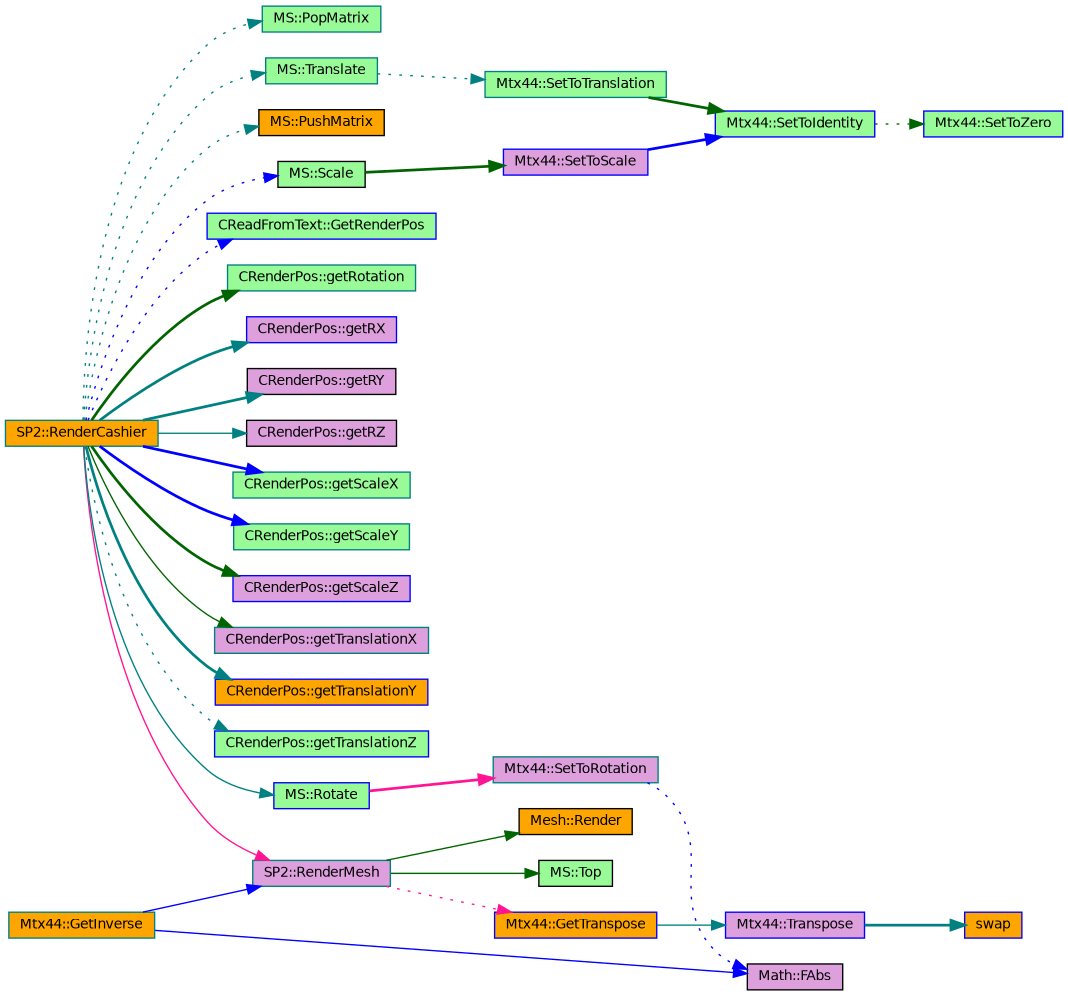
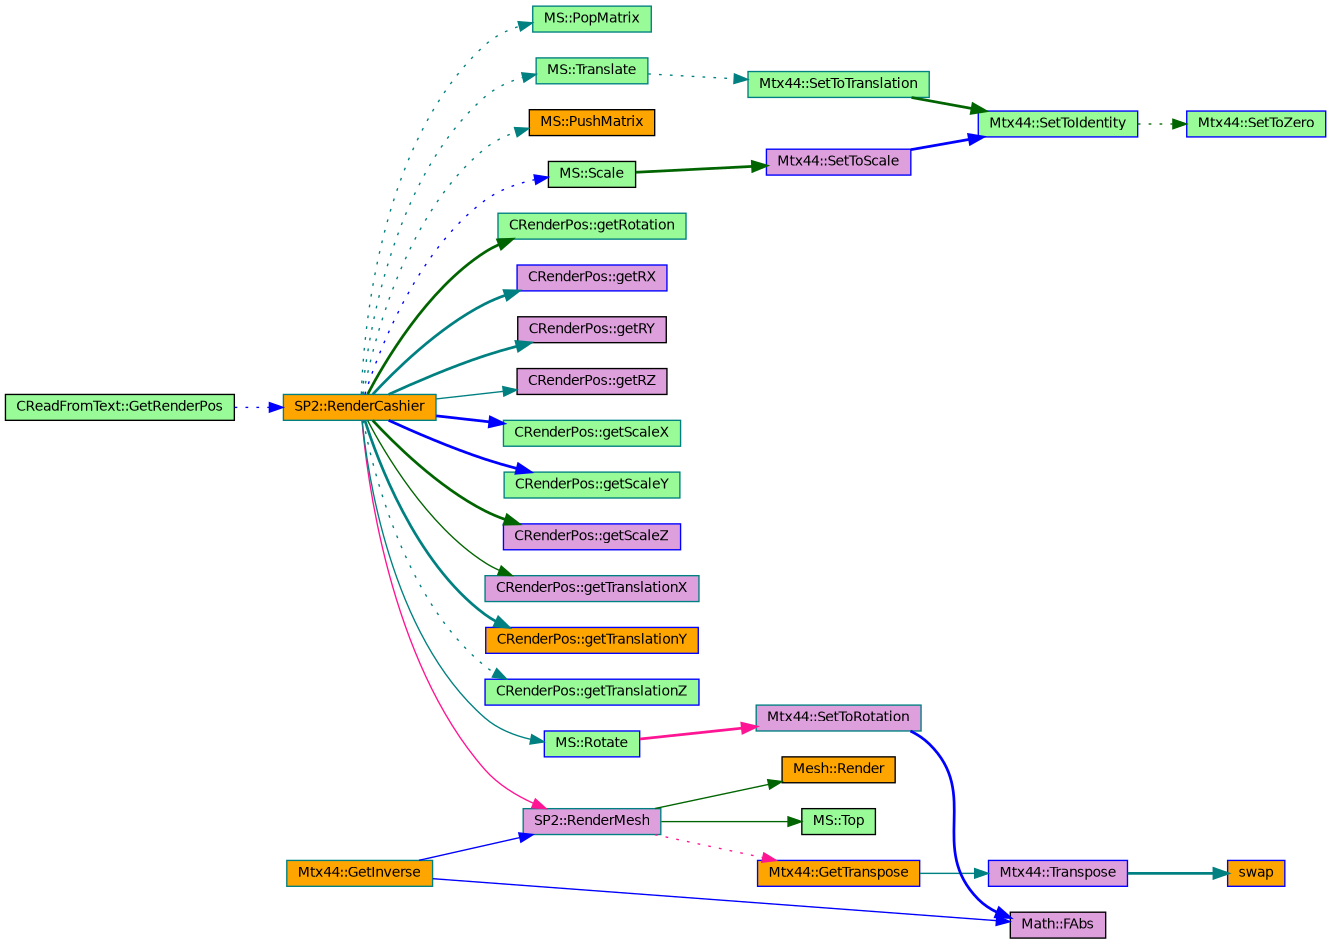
(322, 226) -> (120, 407)
(140, 322) -> (252, 407)
(691, 873) -> (954, 821)
